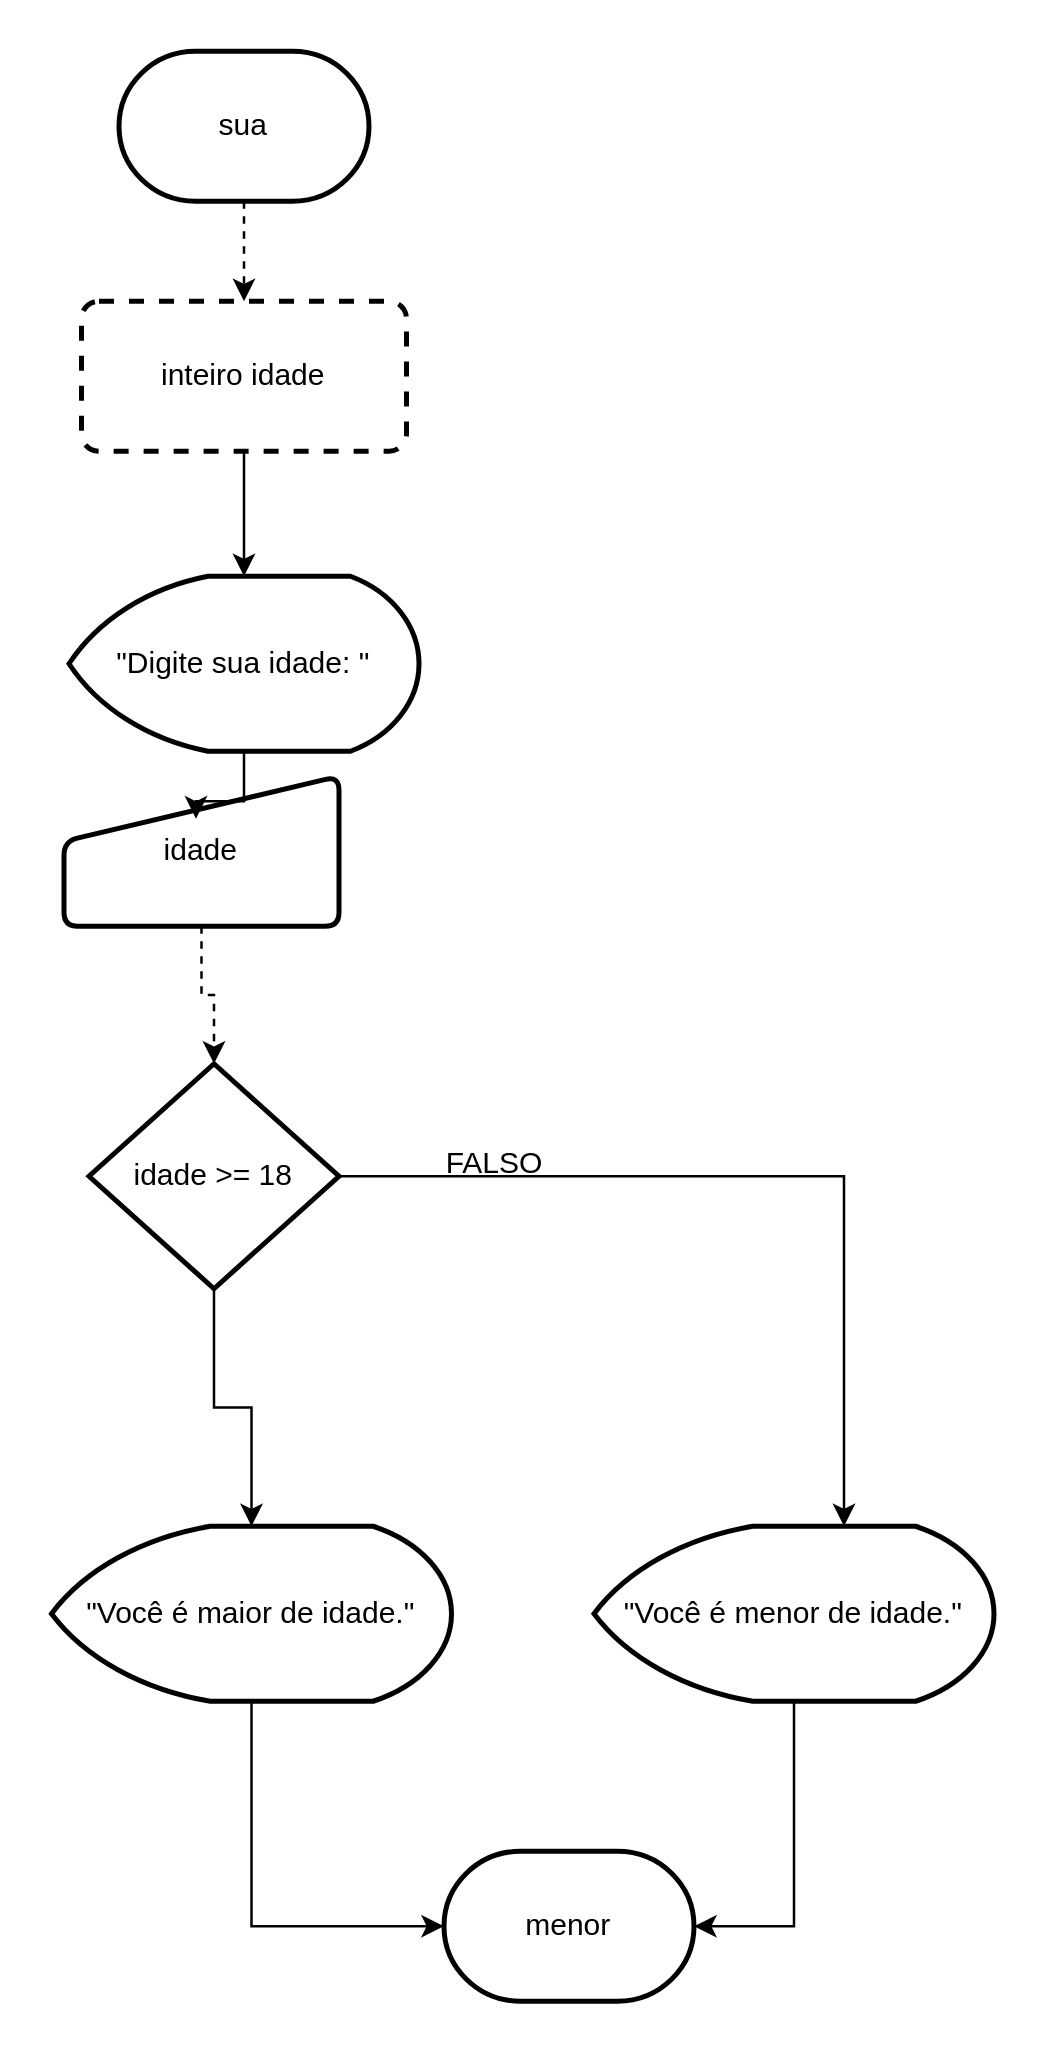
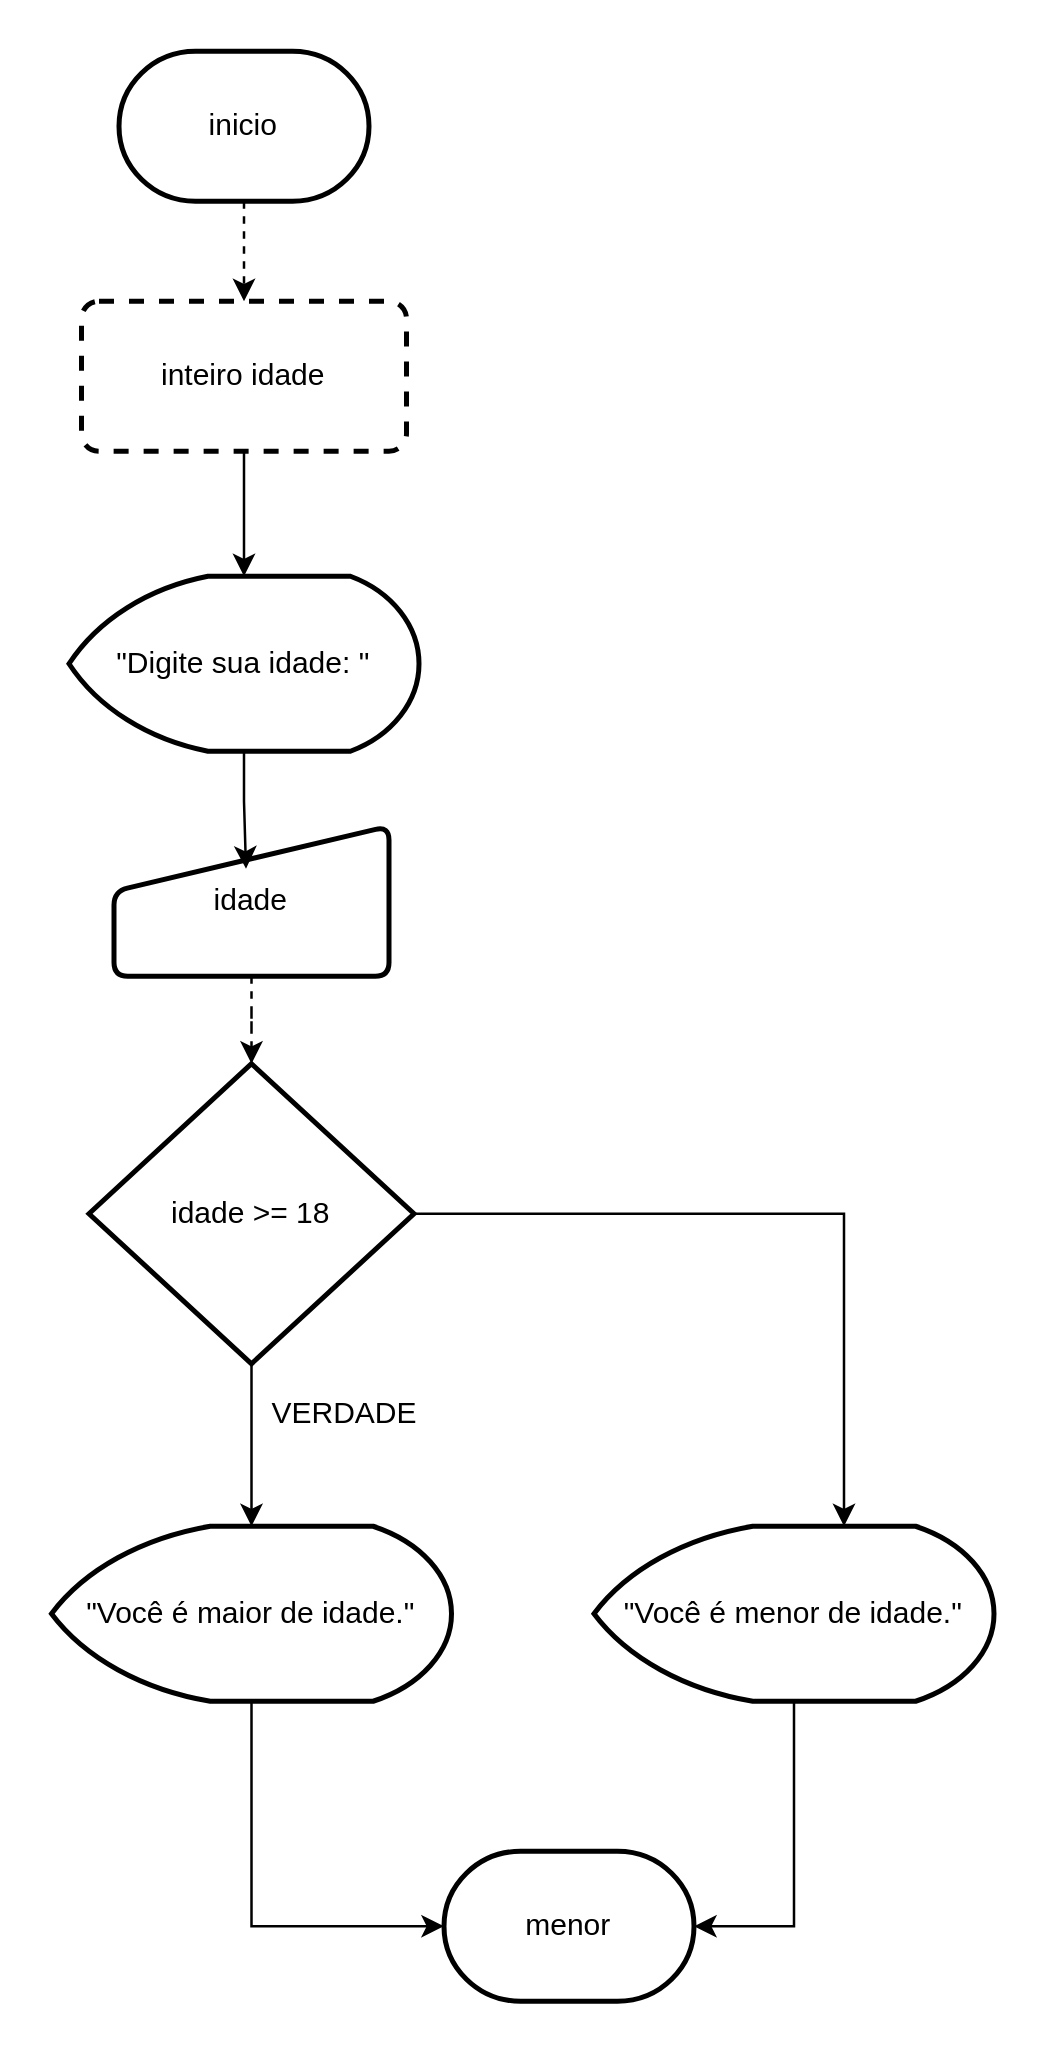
(244, 126) -> (244, 126)
(201, 851) -> (251, 901)
(494, 1164) -> none
(214, 1176) -> (251, 1214)
none -> (344, 1414)
